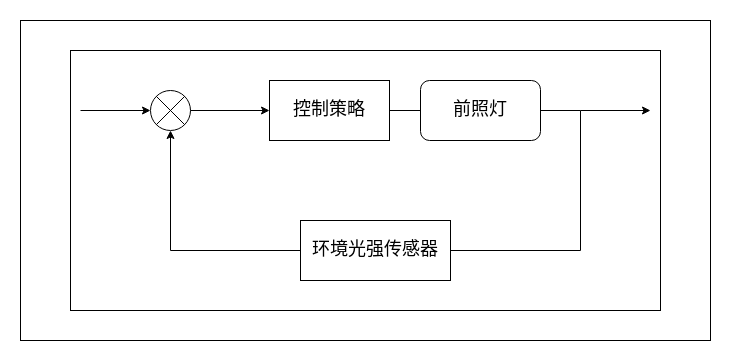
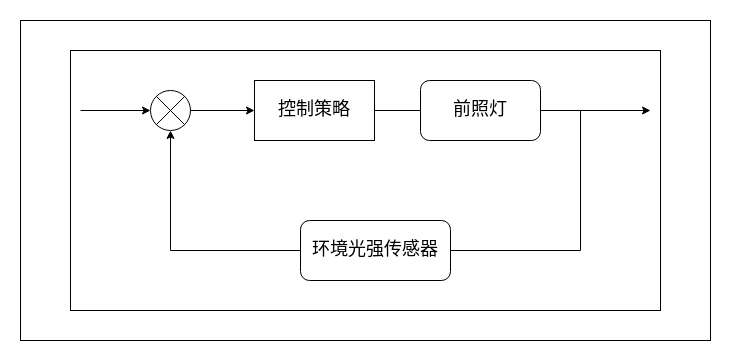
(330, 111) -> (315, 111)
(376, 251) -> (376, 251)
